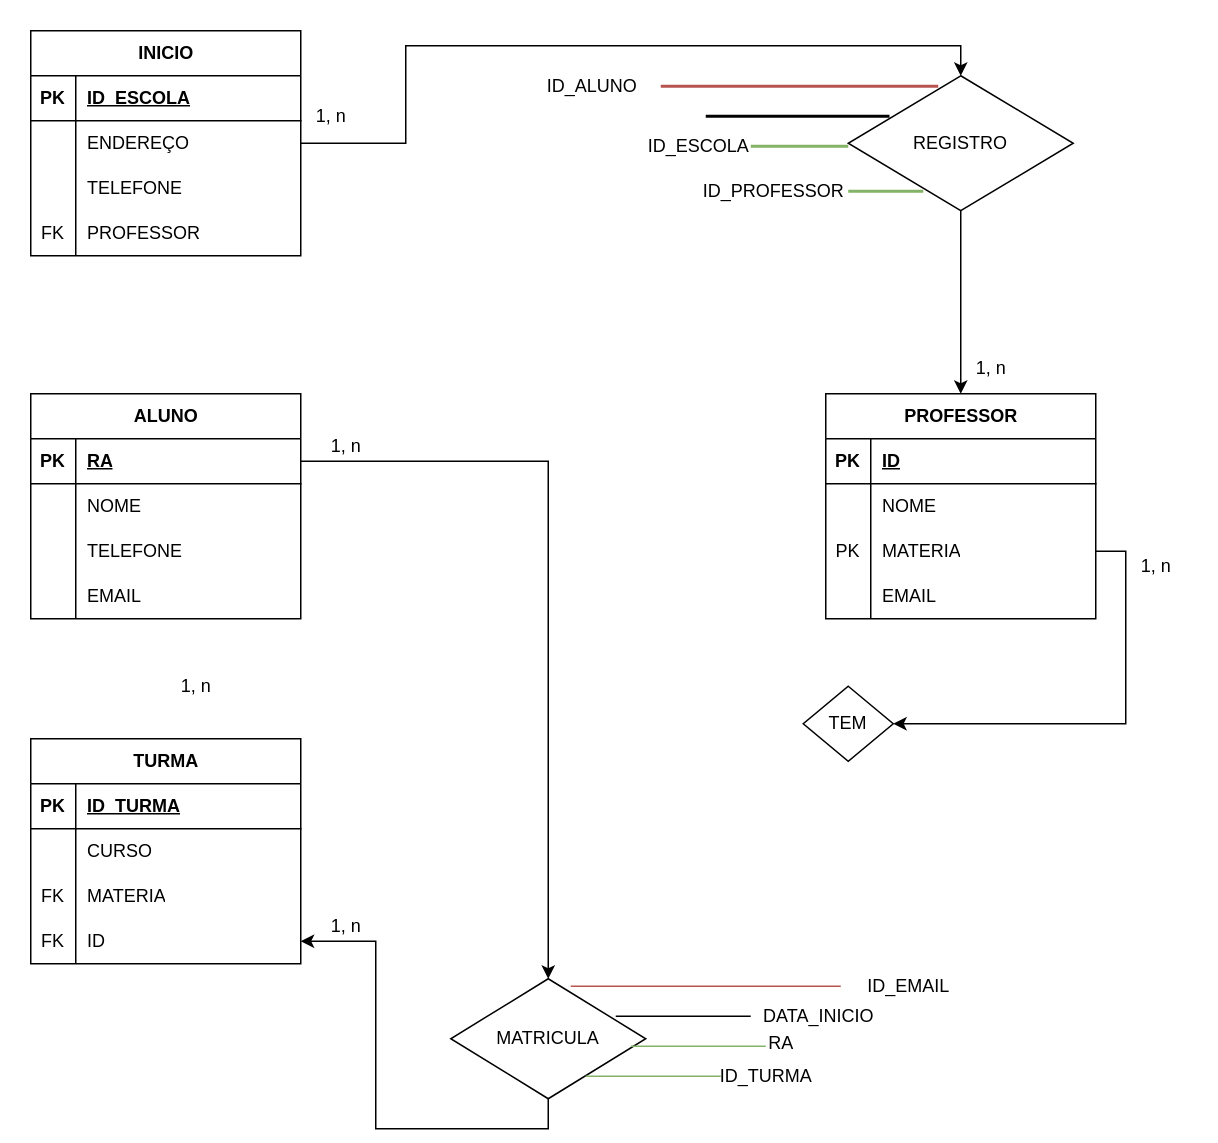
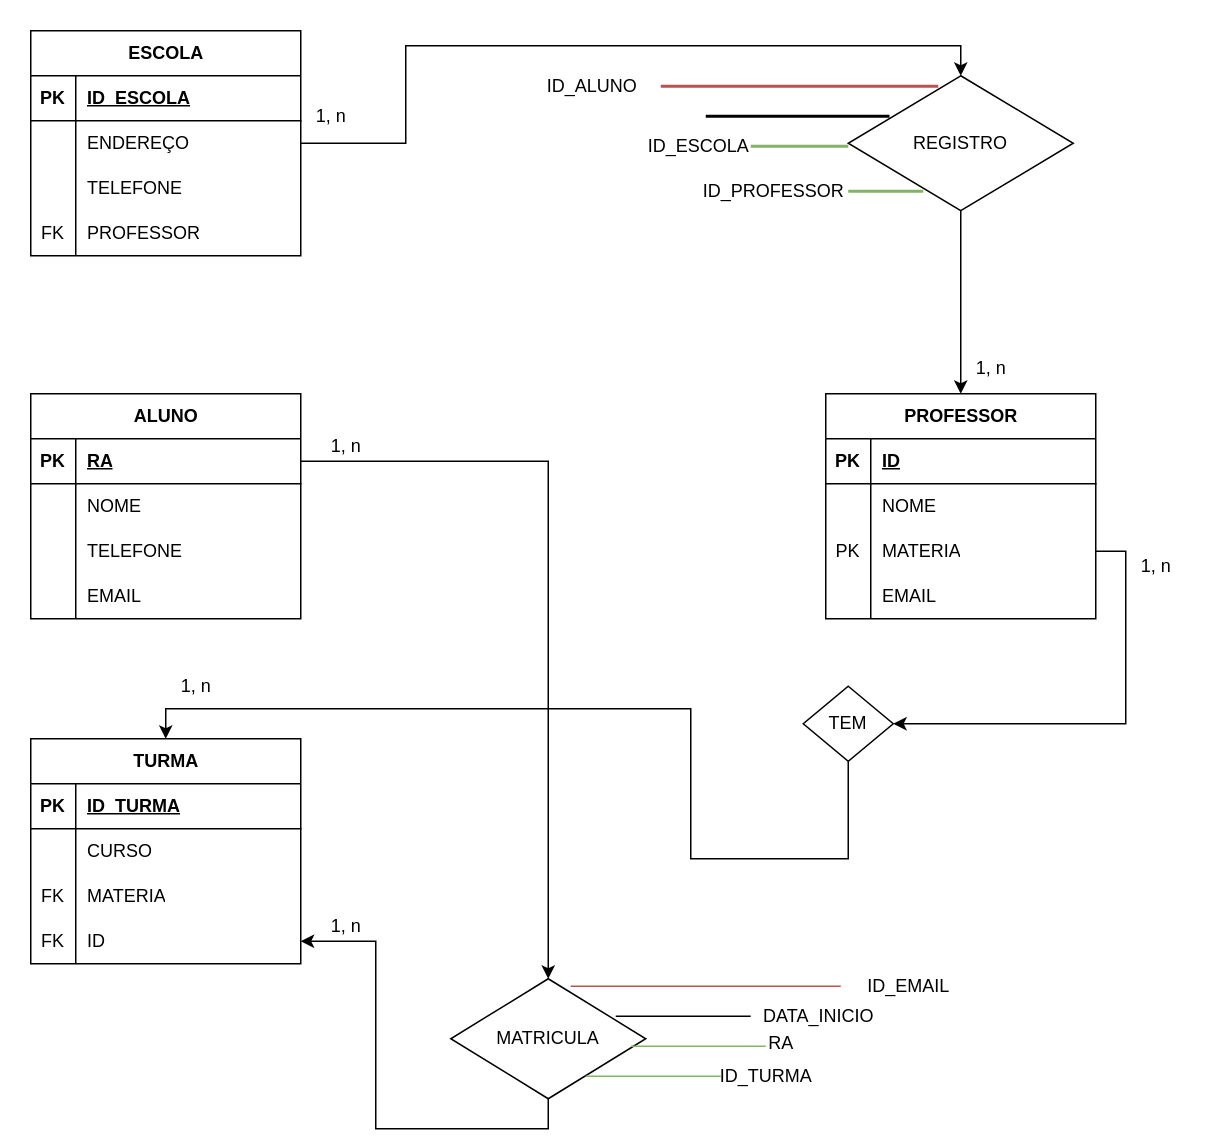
(167, 53) -> (167, 53)
none -> (621, 709)
